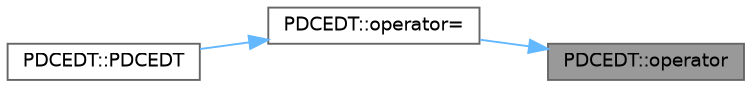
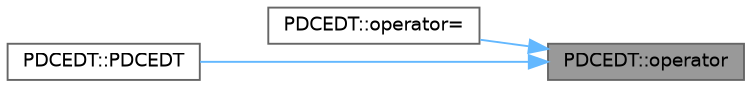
(224, 46) -> (364, 62)
